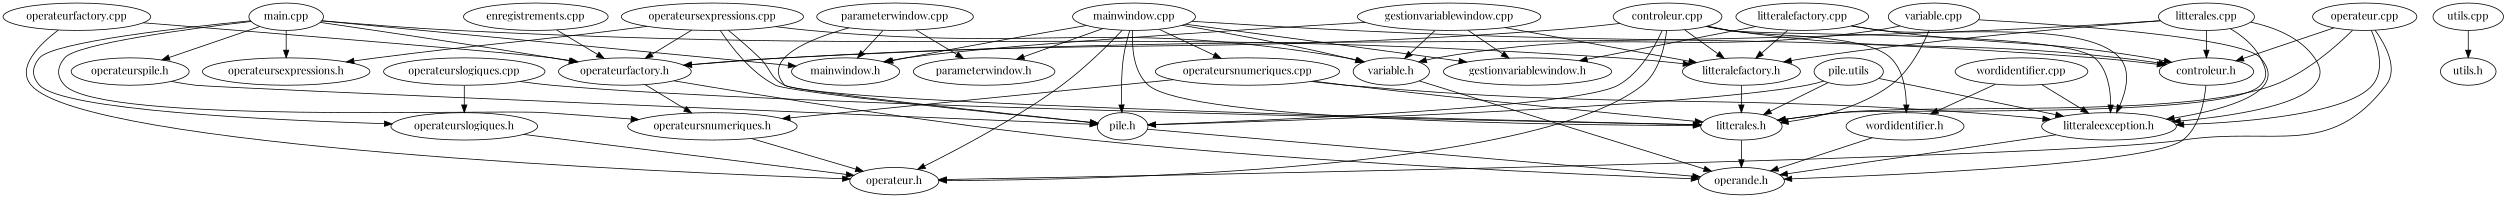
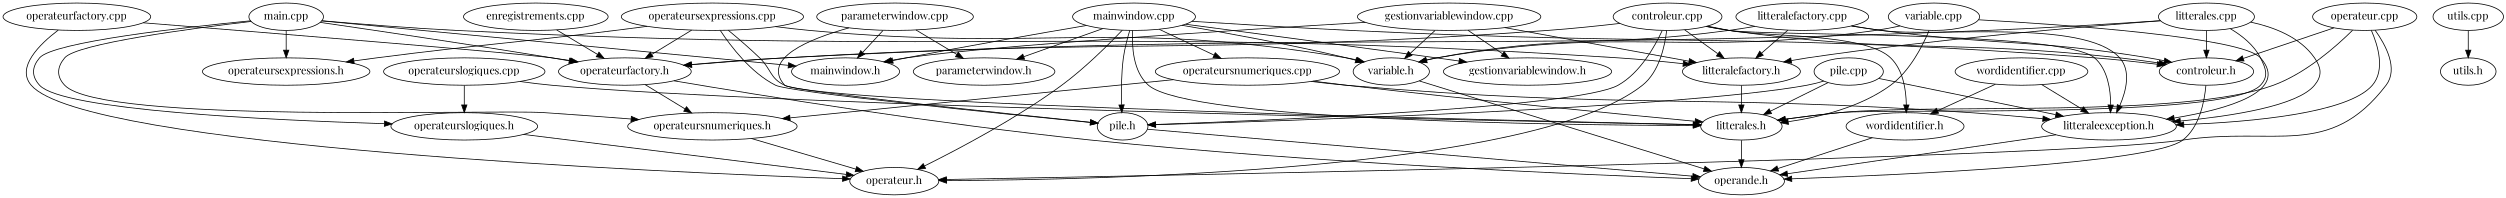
(1646, 48) -> (1591, 41)
(130, 72) -> none
(1849, 72) -> (1849, 72)
